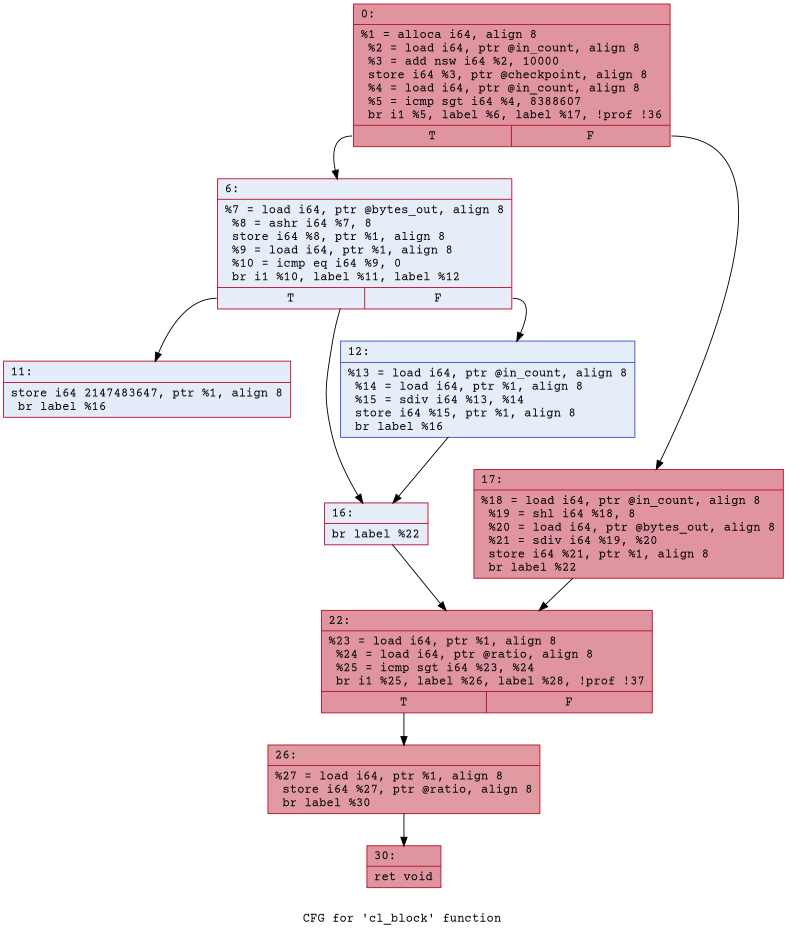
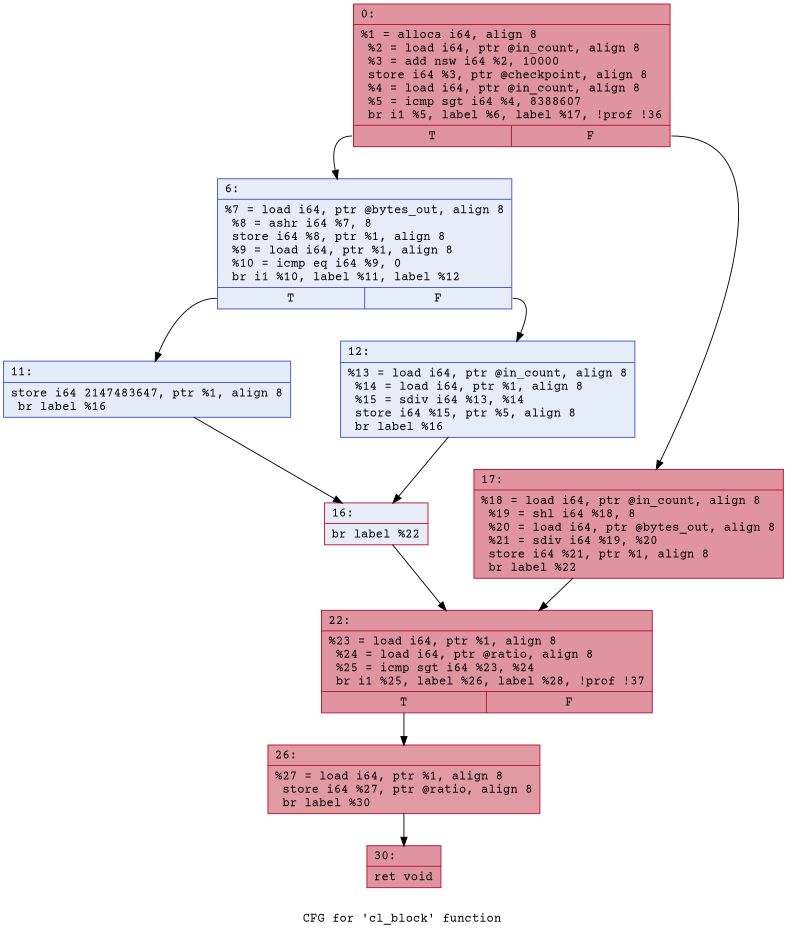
(365, 244) -> (365, 244)
(147, 389) -> (147, 389)
(327, 404) -> (264, 458)
(462, 413) -> (462, 413)
